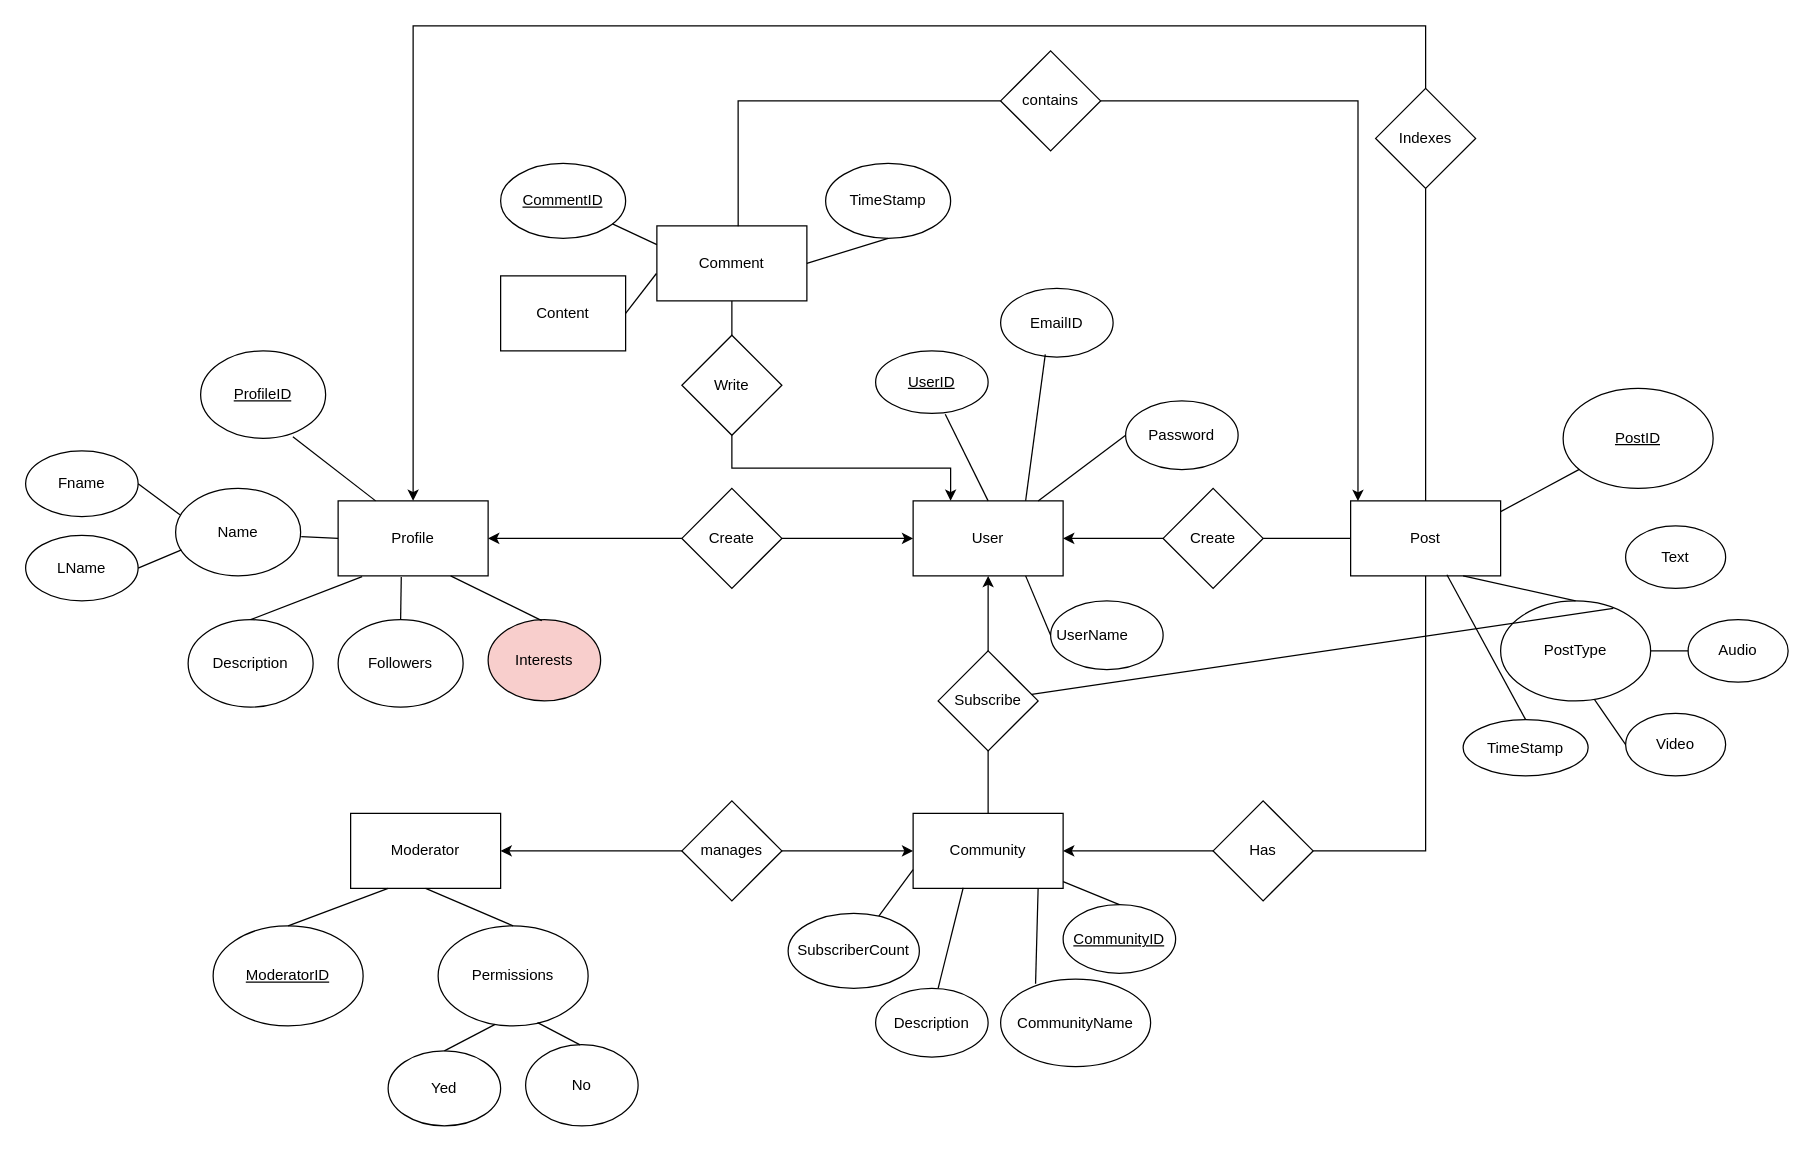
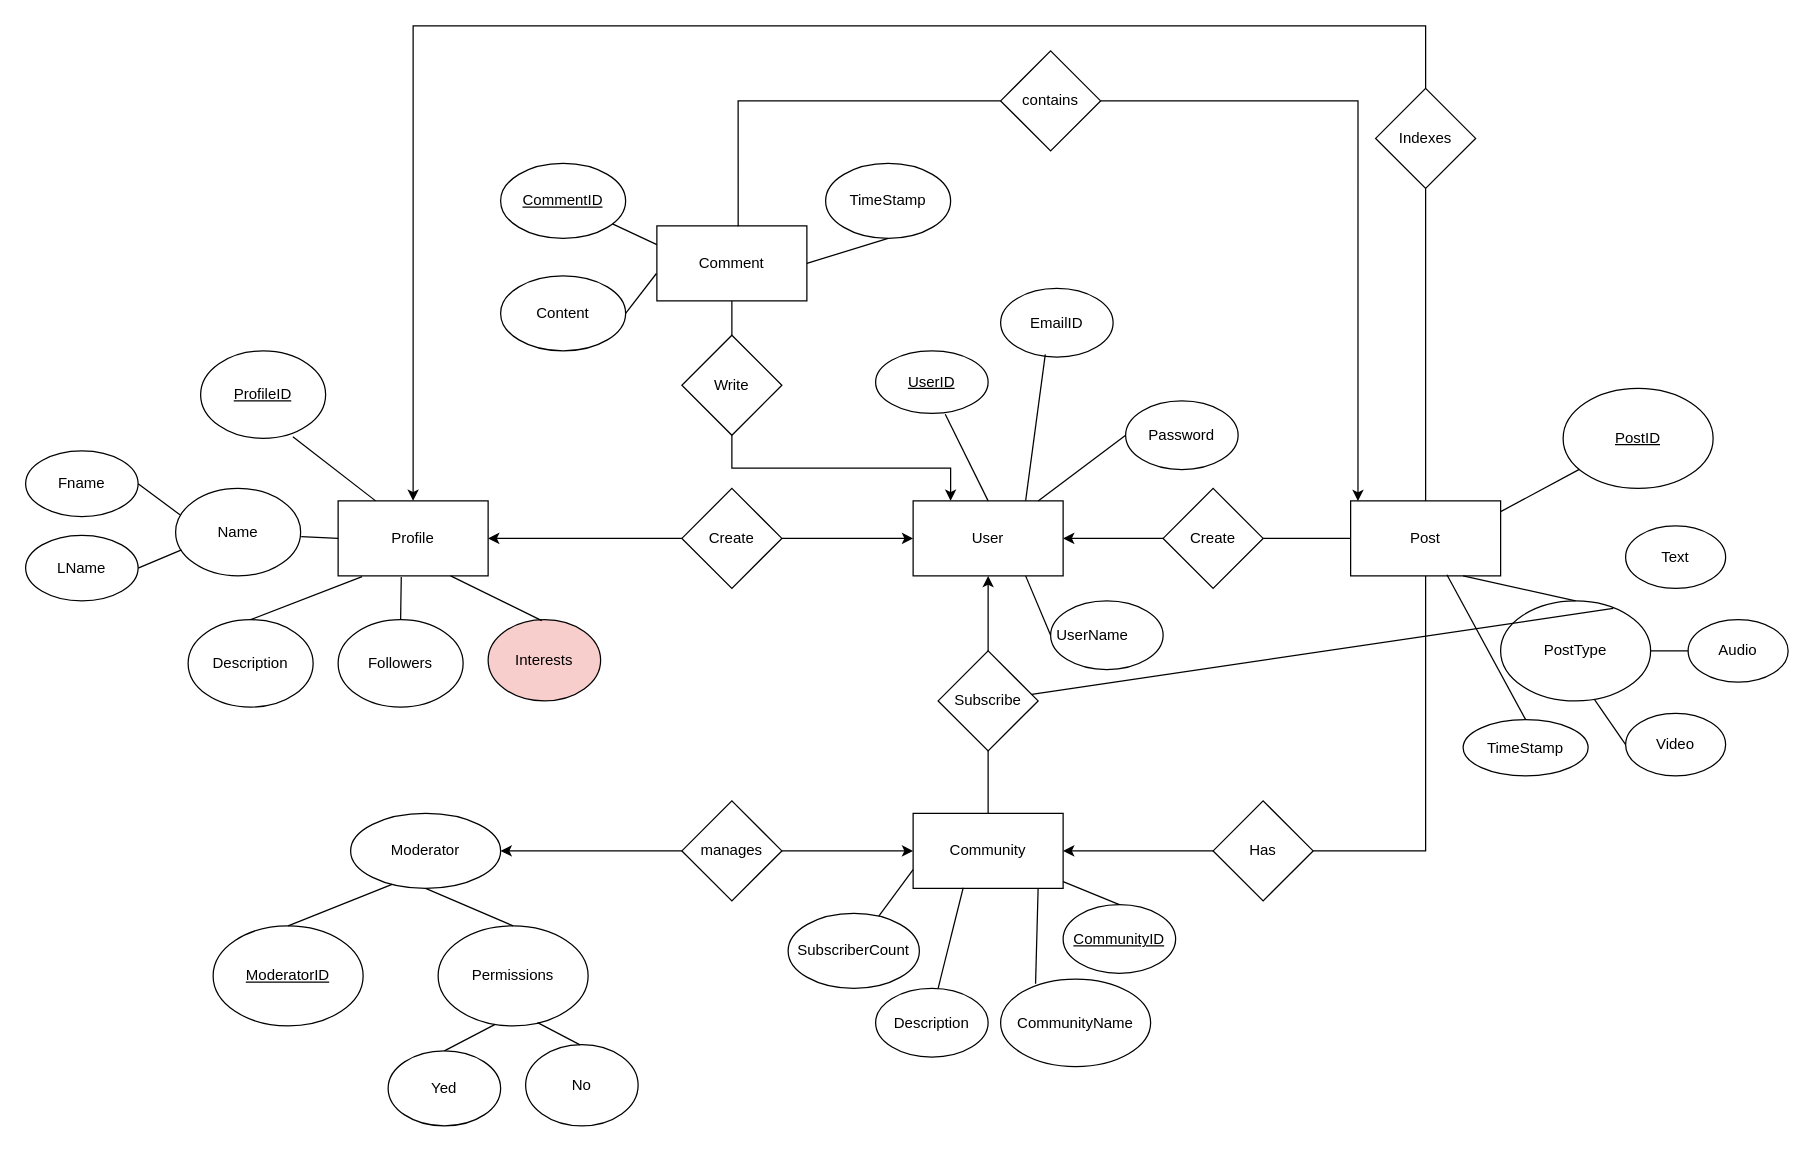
(563, 313) -> (563, 313)
(426, 851) -> (426, 851)
